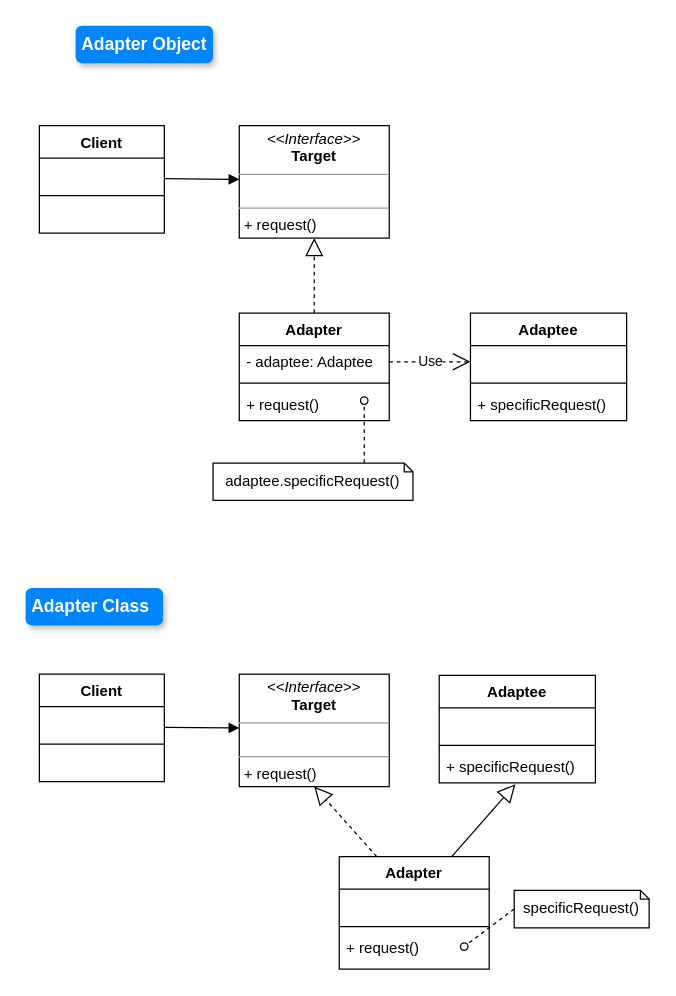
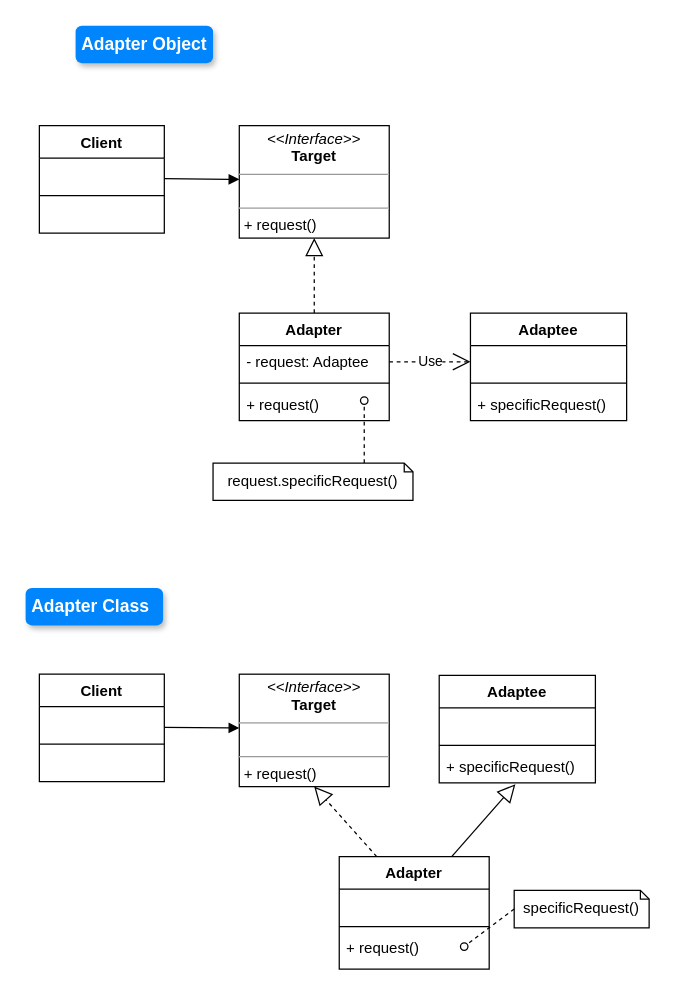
(316, 372) -> (316, 372)
(313, 482) -> (313, 482)
